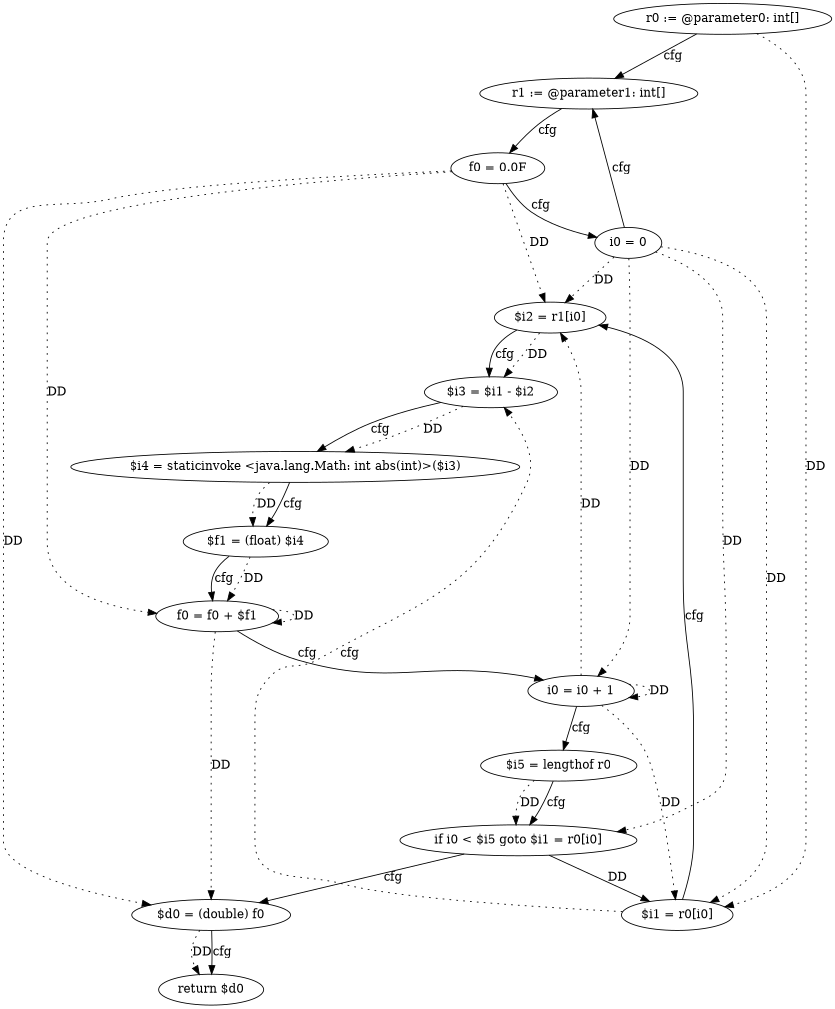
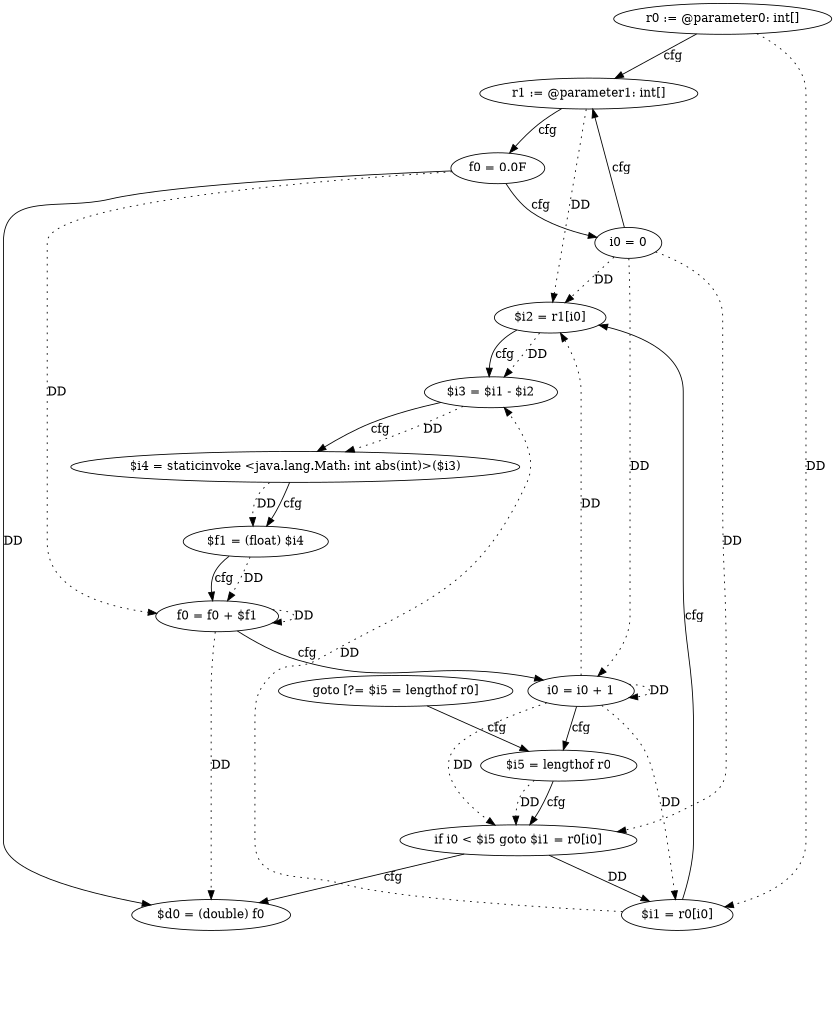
(523, 239) -> (570, 201)
(3, 385) -> (3, 385)
(766, 550) -> none
(350, 654) -> (350, 654)
none -> (396, 691)
none -> (460, 743)
(211, 990) -> none
